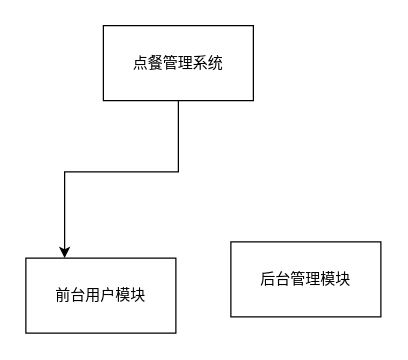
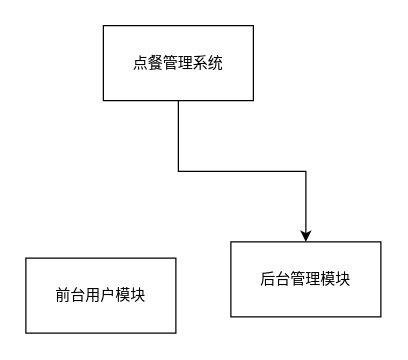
none -> (275, 171)
(81, 172) -> none
